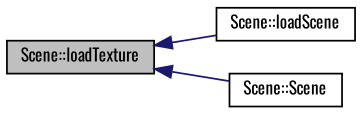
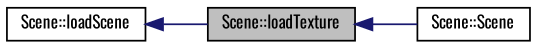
(194, 39) -> (186, 24)
